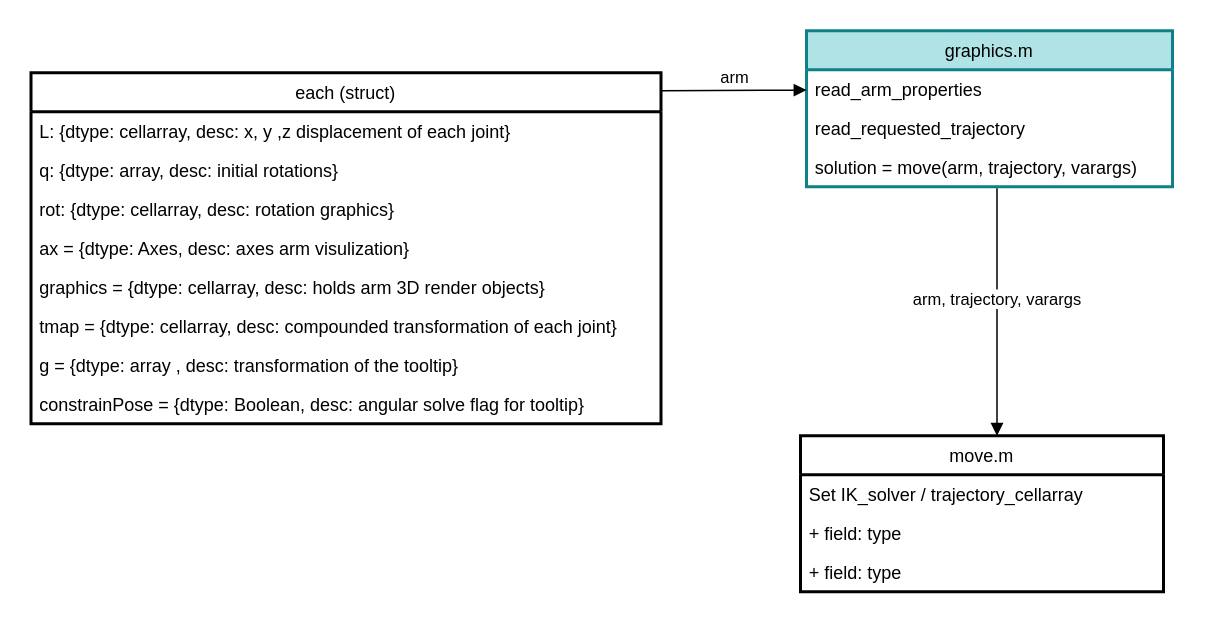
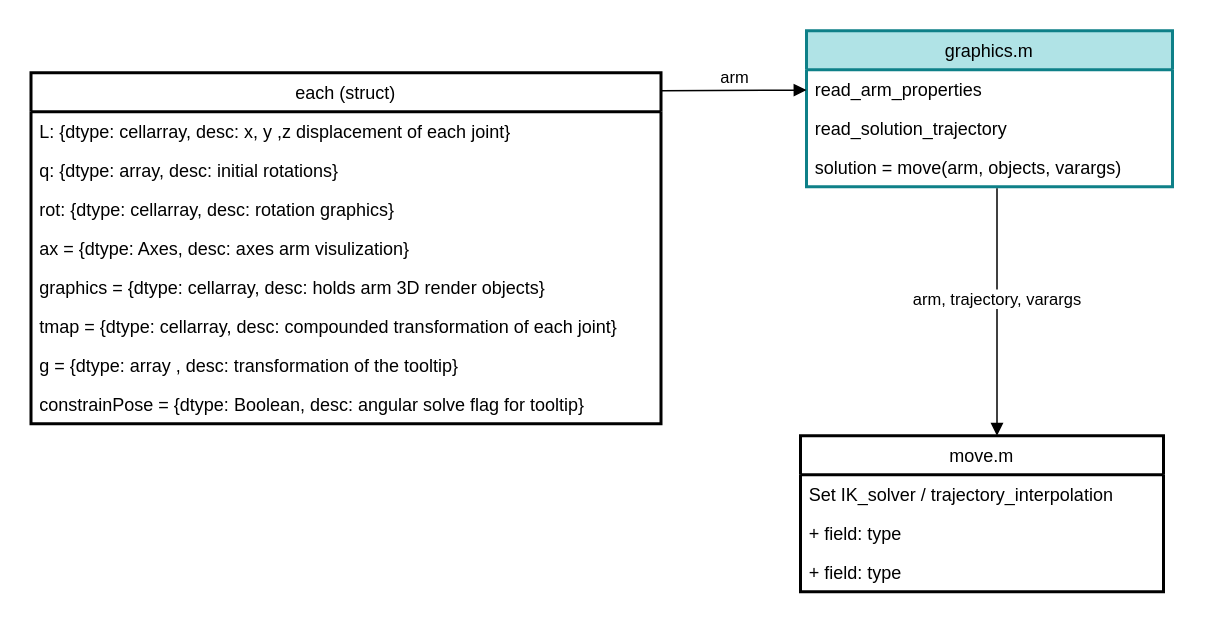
(941, 129) -> (931, 129)
(1002, 168) -> (987, 168)
(976, 495) -> (994, 495)
